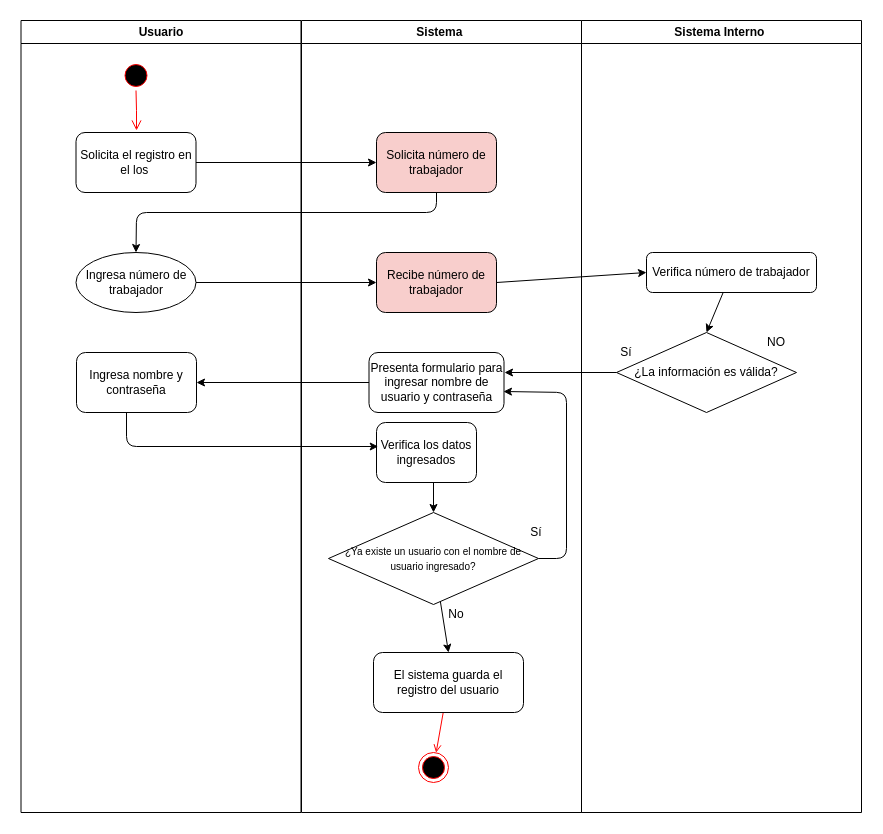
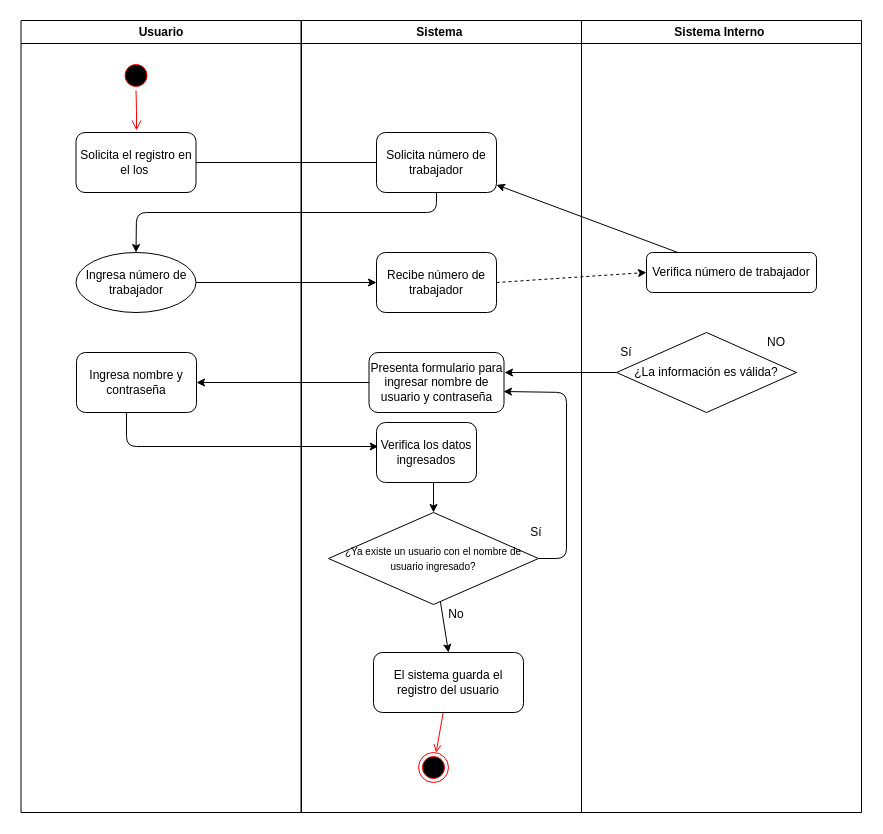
(368, 163) -> (371, 163)
(437, 163) -> (437, 163)
(569, 278) -> (569, 278)
(437, 283) -> (437, 283)
(716, 310) -> (591, 220)
